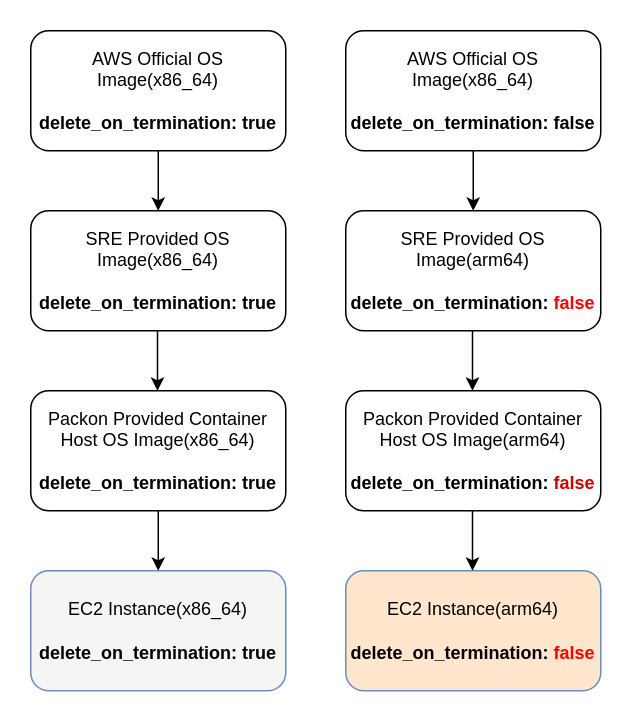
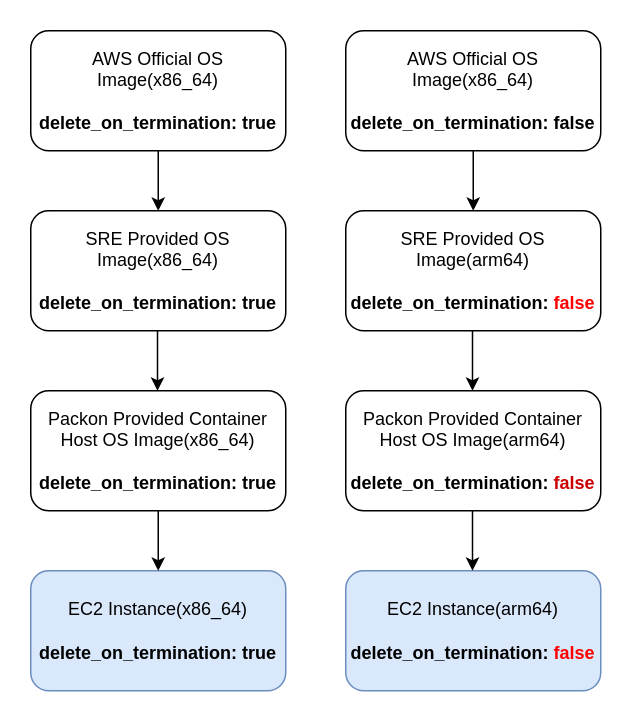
(158, 631) -> (158, 631)
(473, 631) -> (473, 631)
